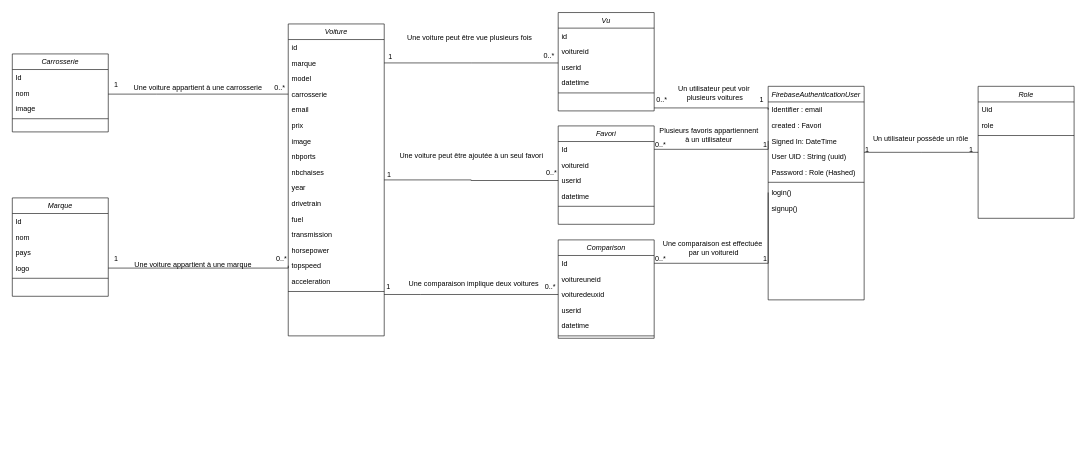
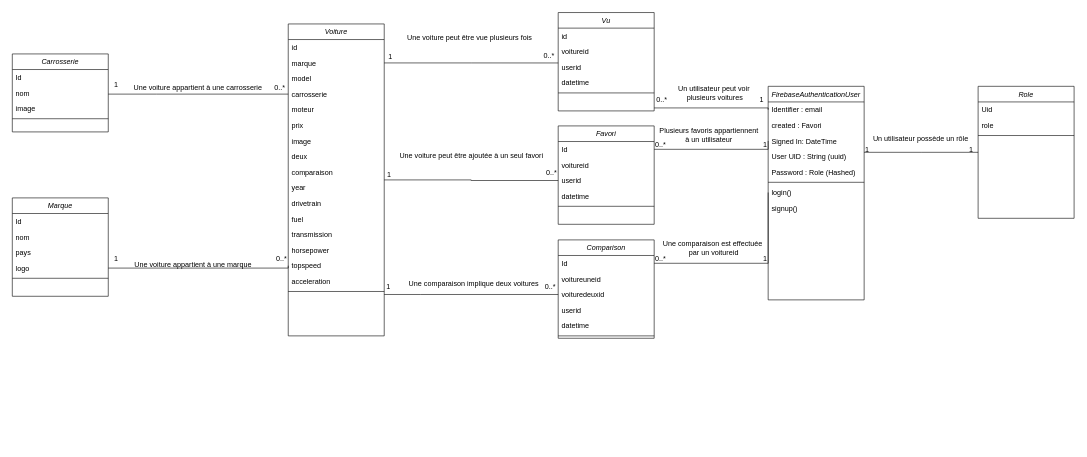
(300, 110) -> (304, 110)
(306, 157) -> (300, 157)
(309, 172) -> (313, 172)
